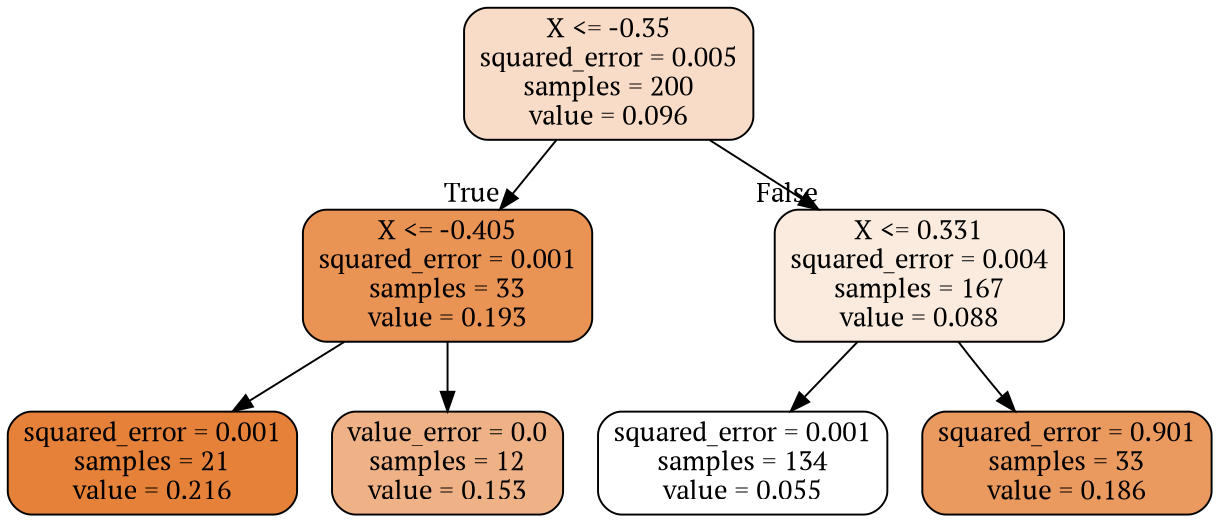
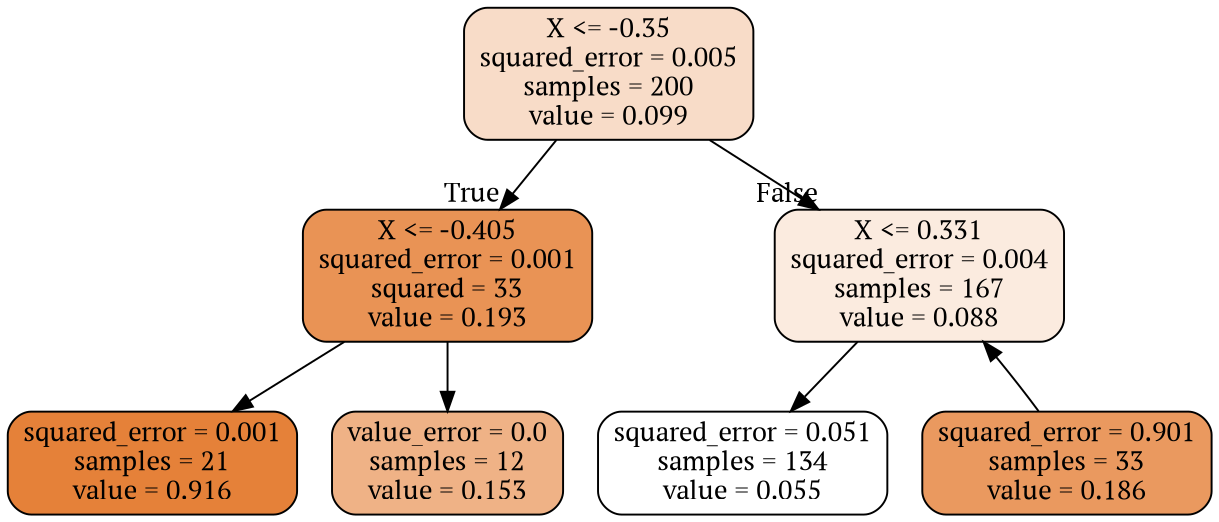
(609, 74) -> (609, 74)
(448, 276) -> (448, 276)
(980, 369) -> (1018, 384)
(152, 463) -> (152, 463)
(743, 463) -> (743, 463)
